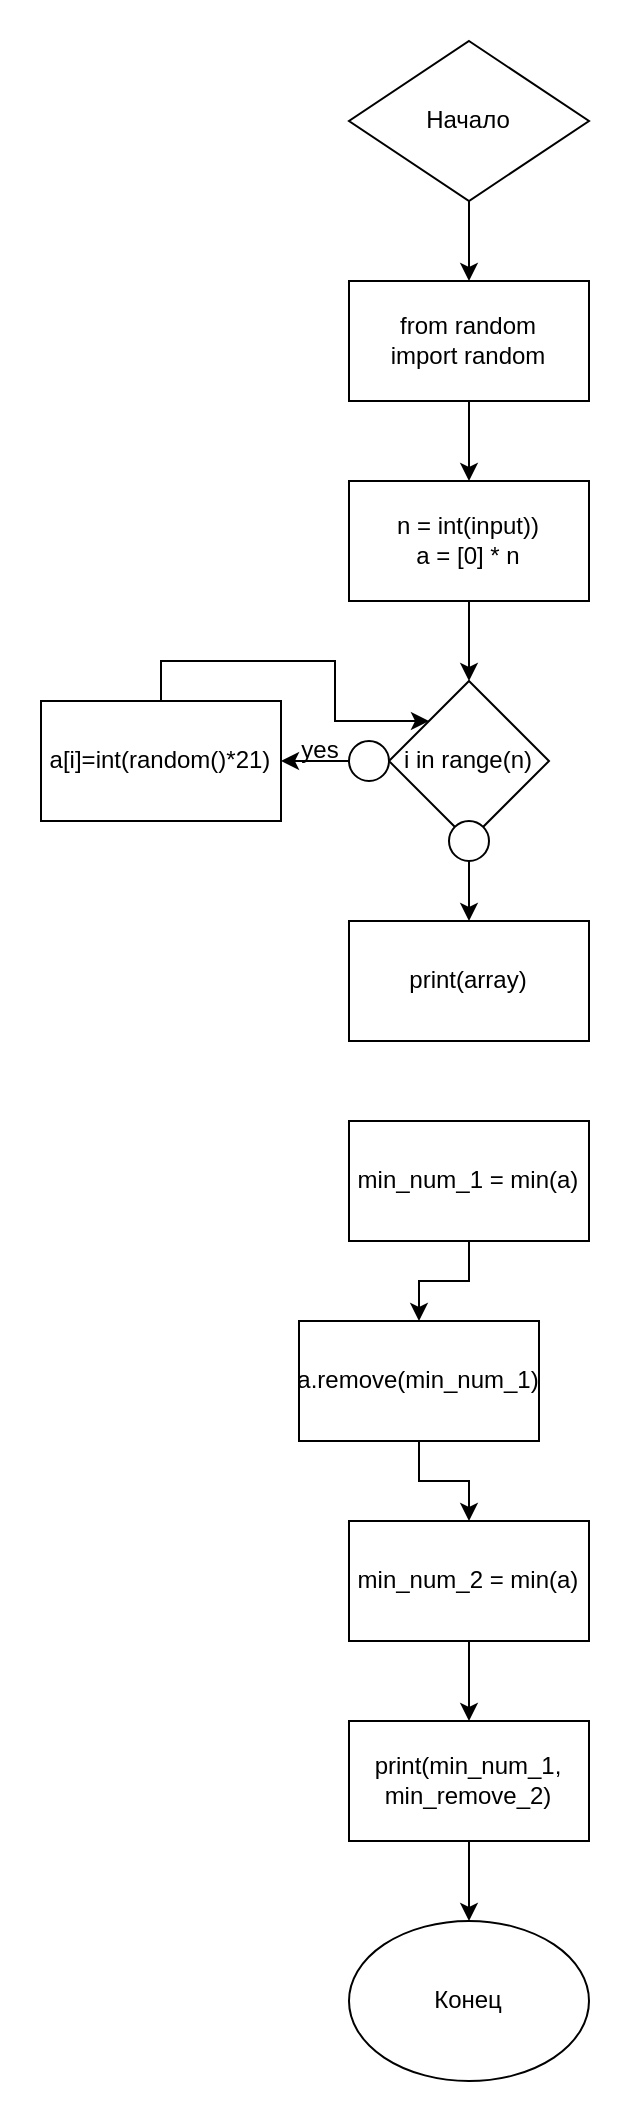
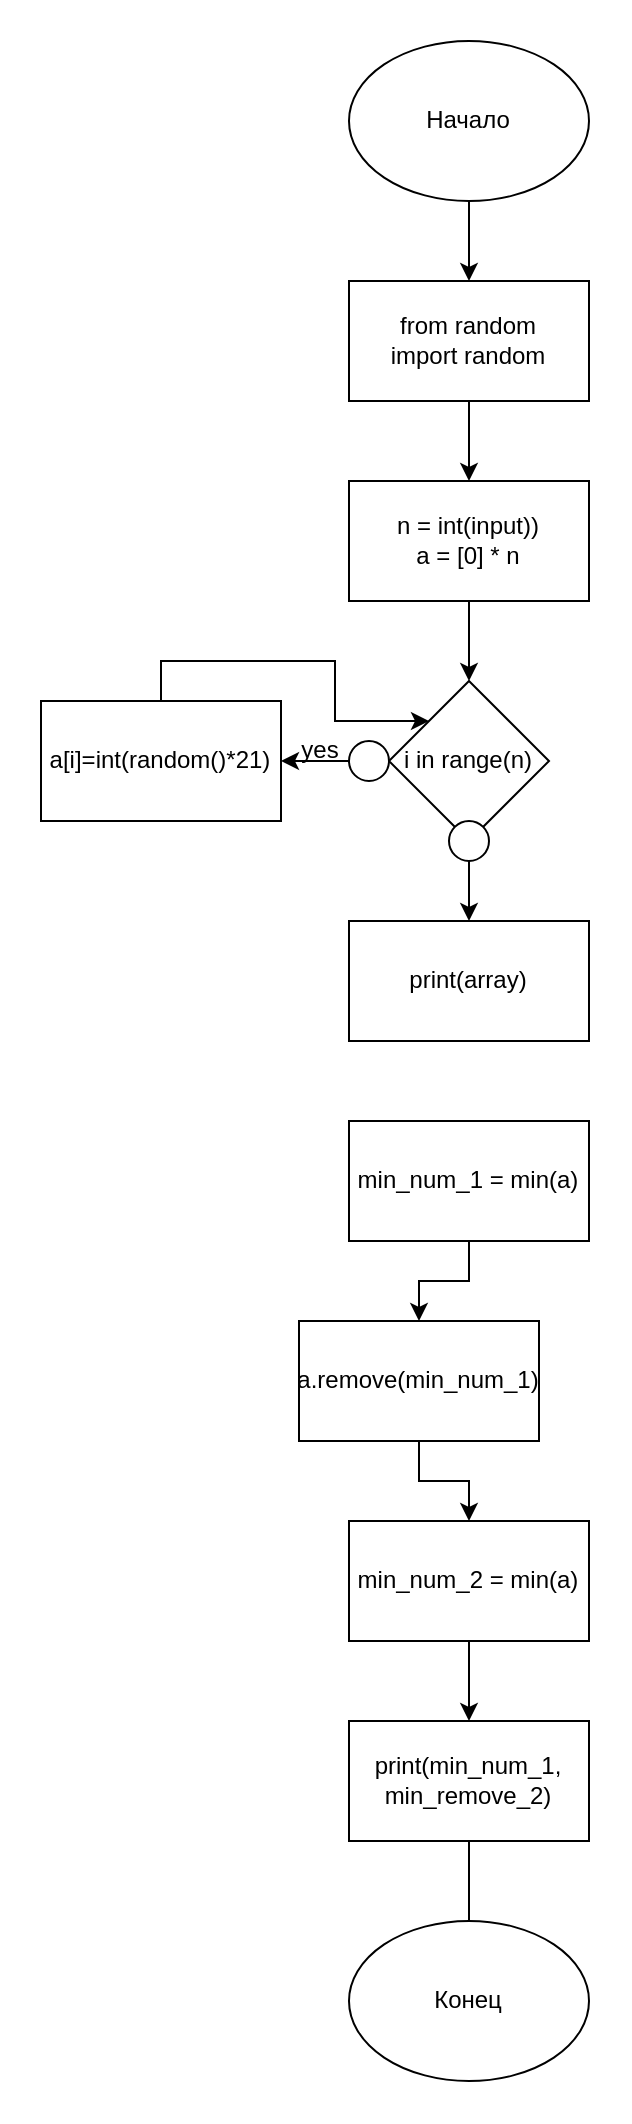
(469, 121) -> (469, 121)
(469, 1906) -> (469, 1911)
